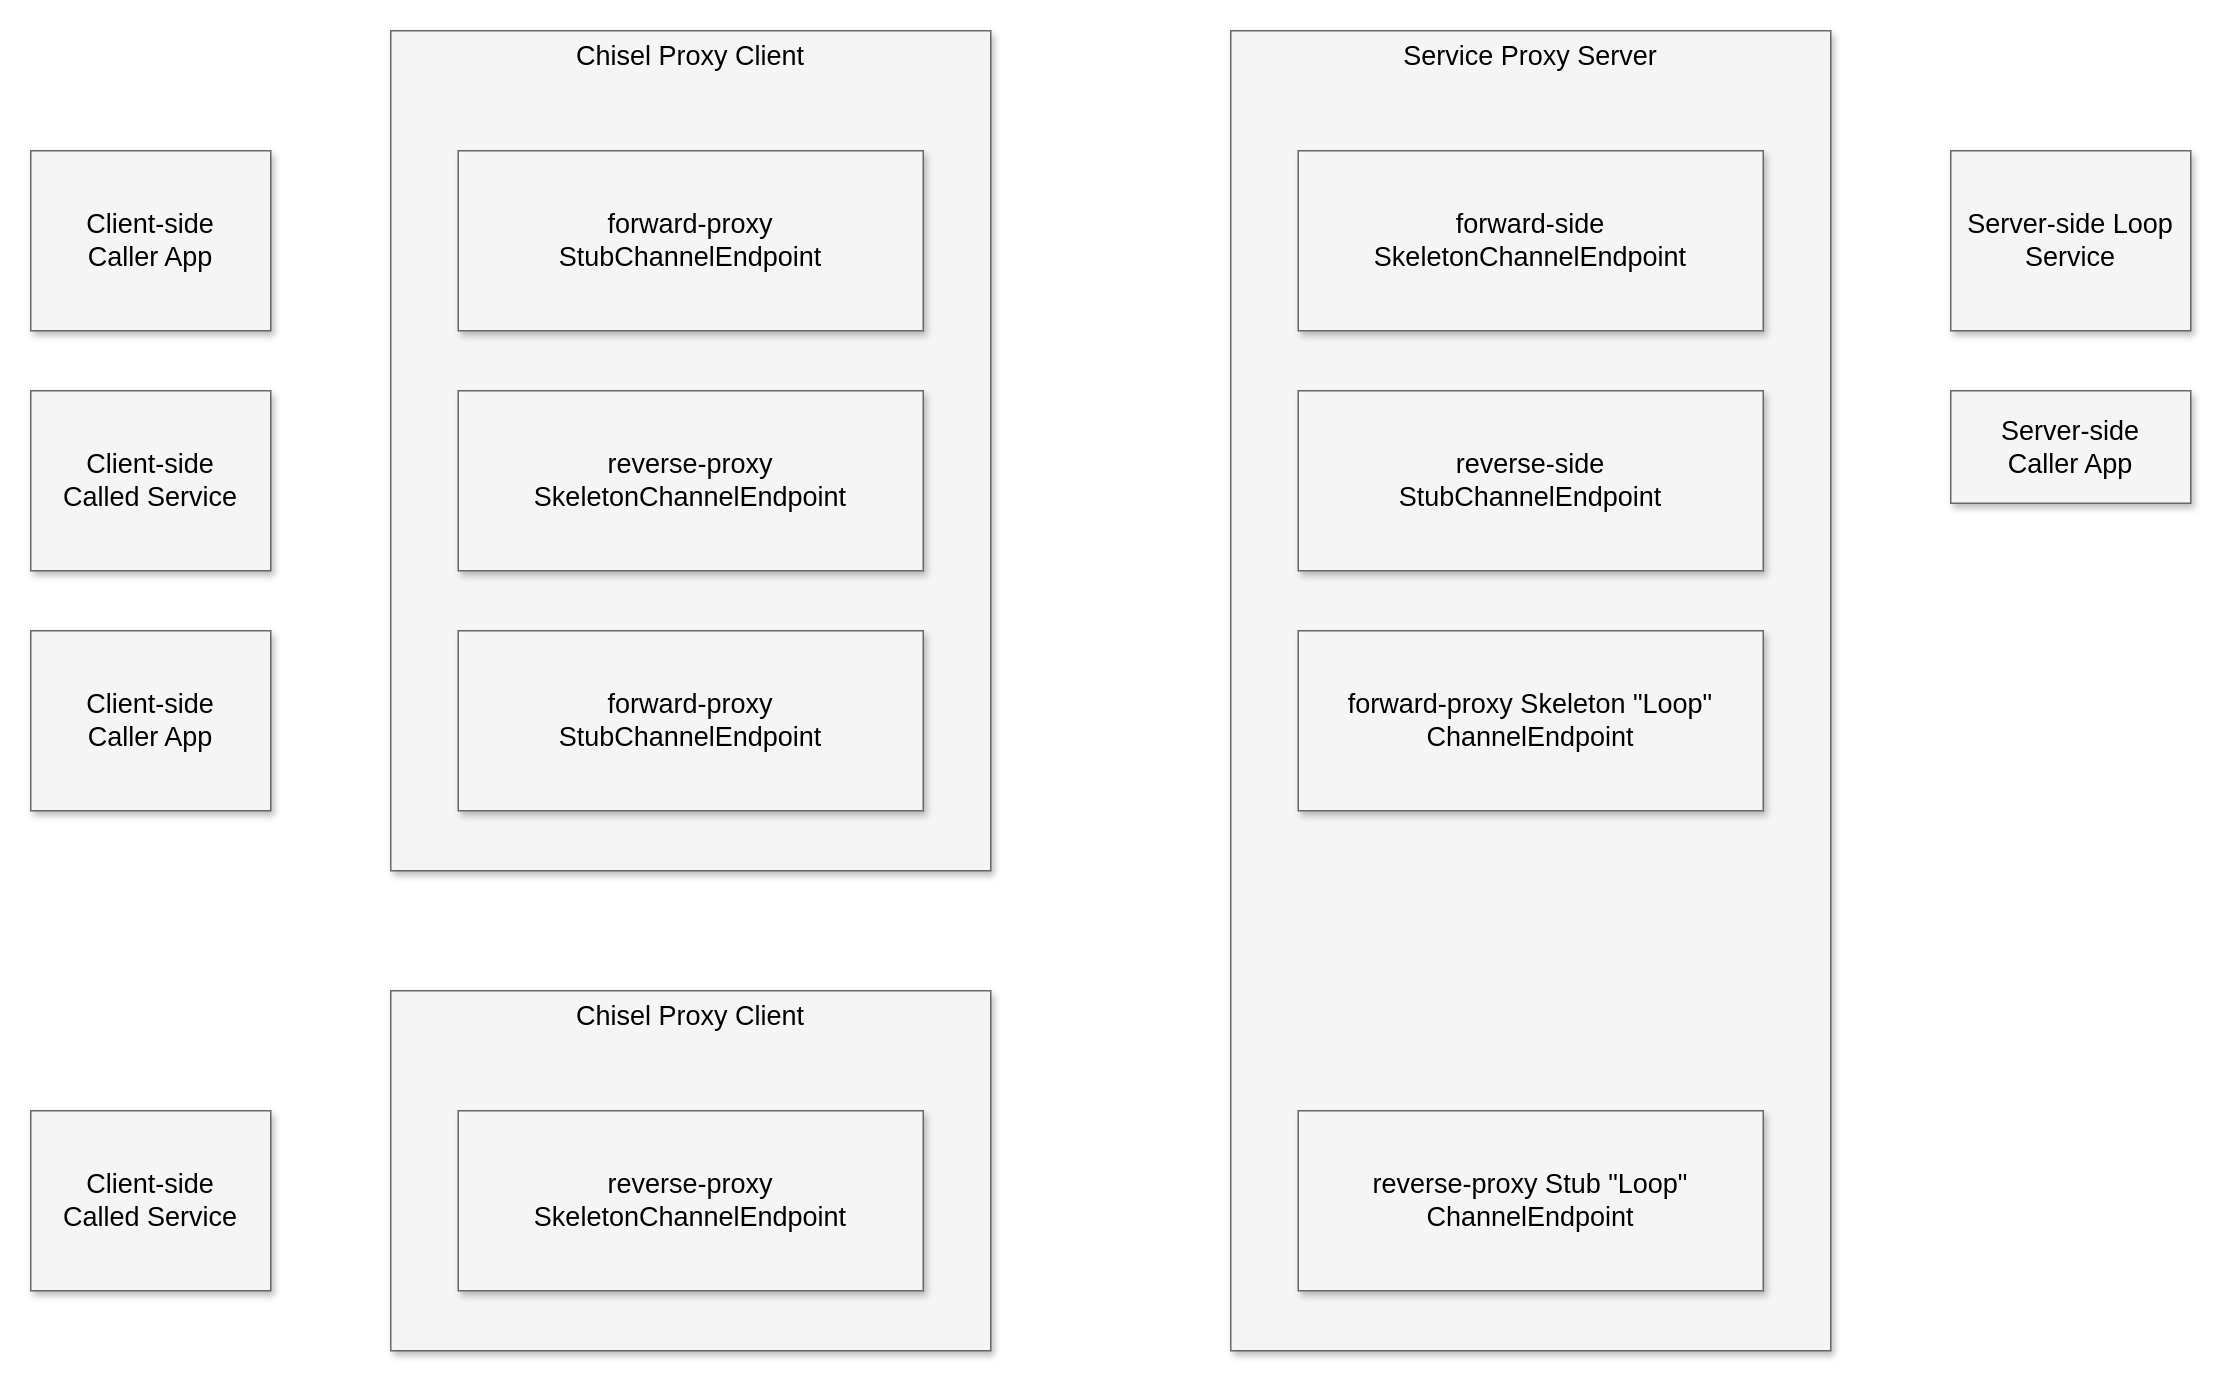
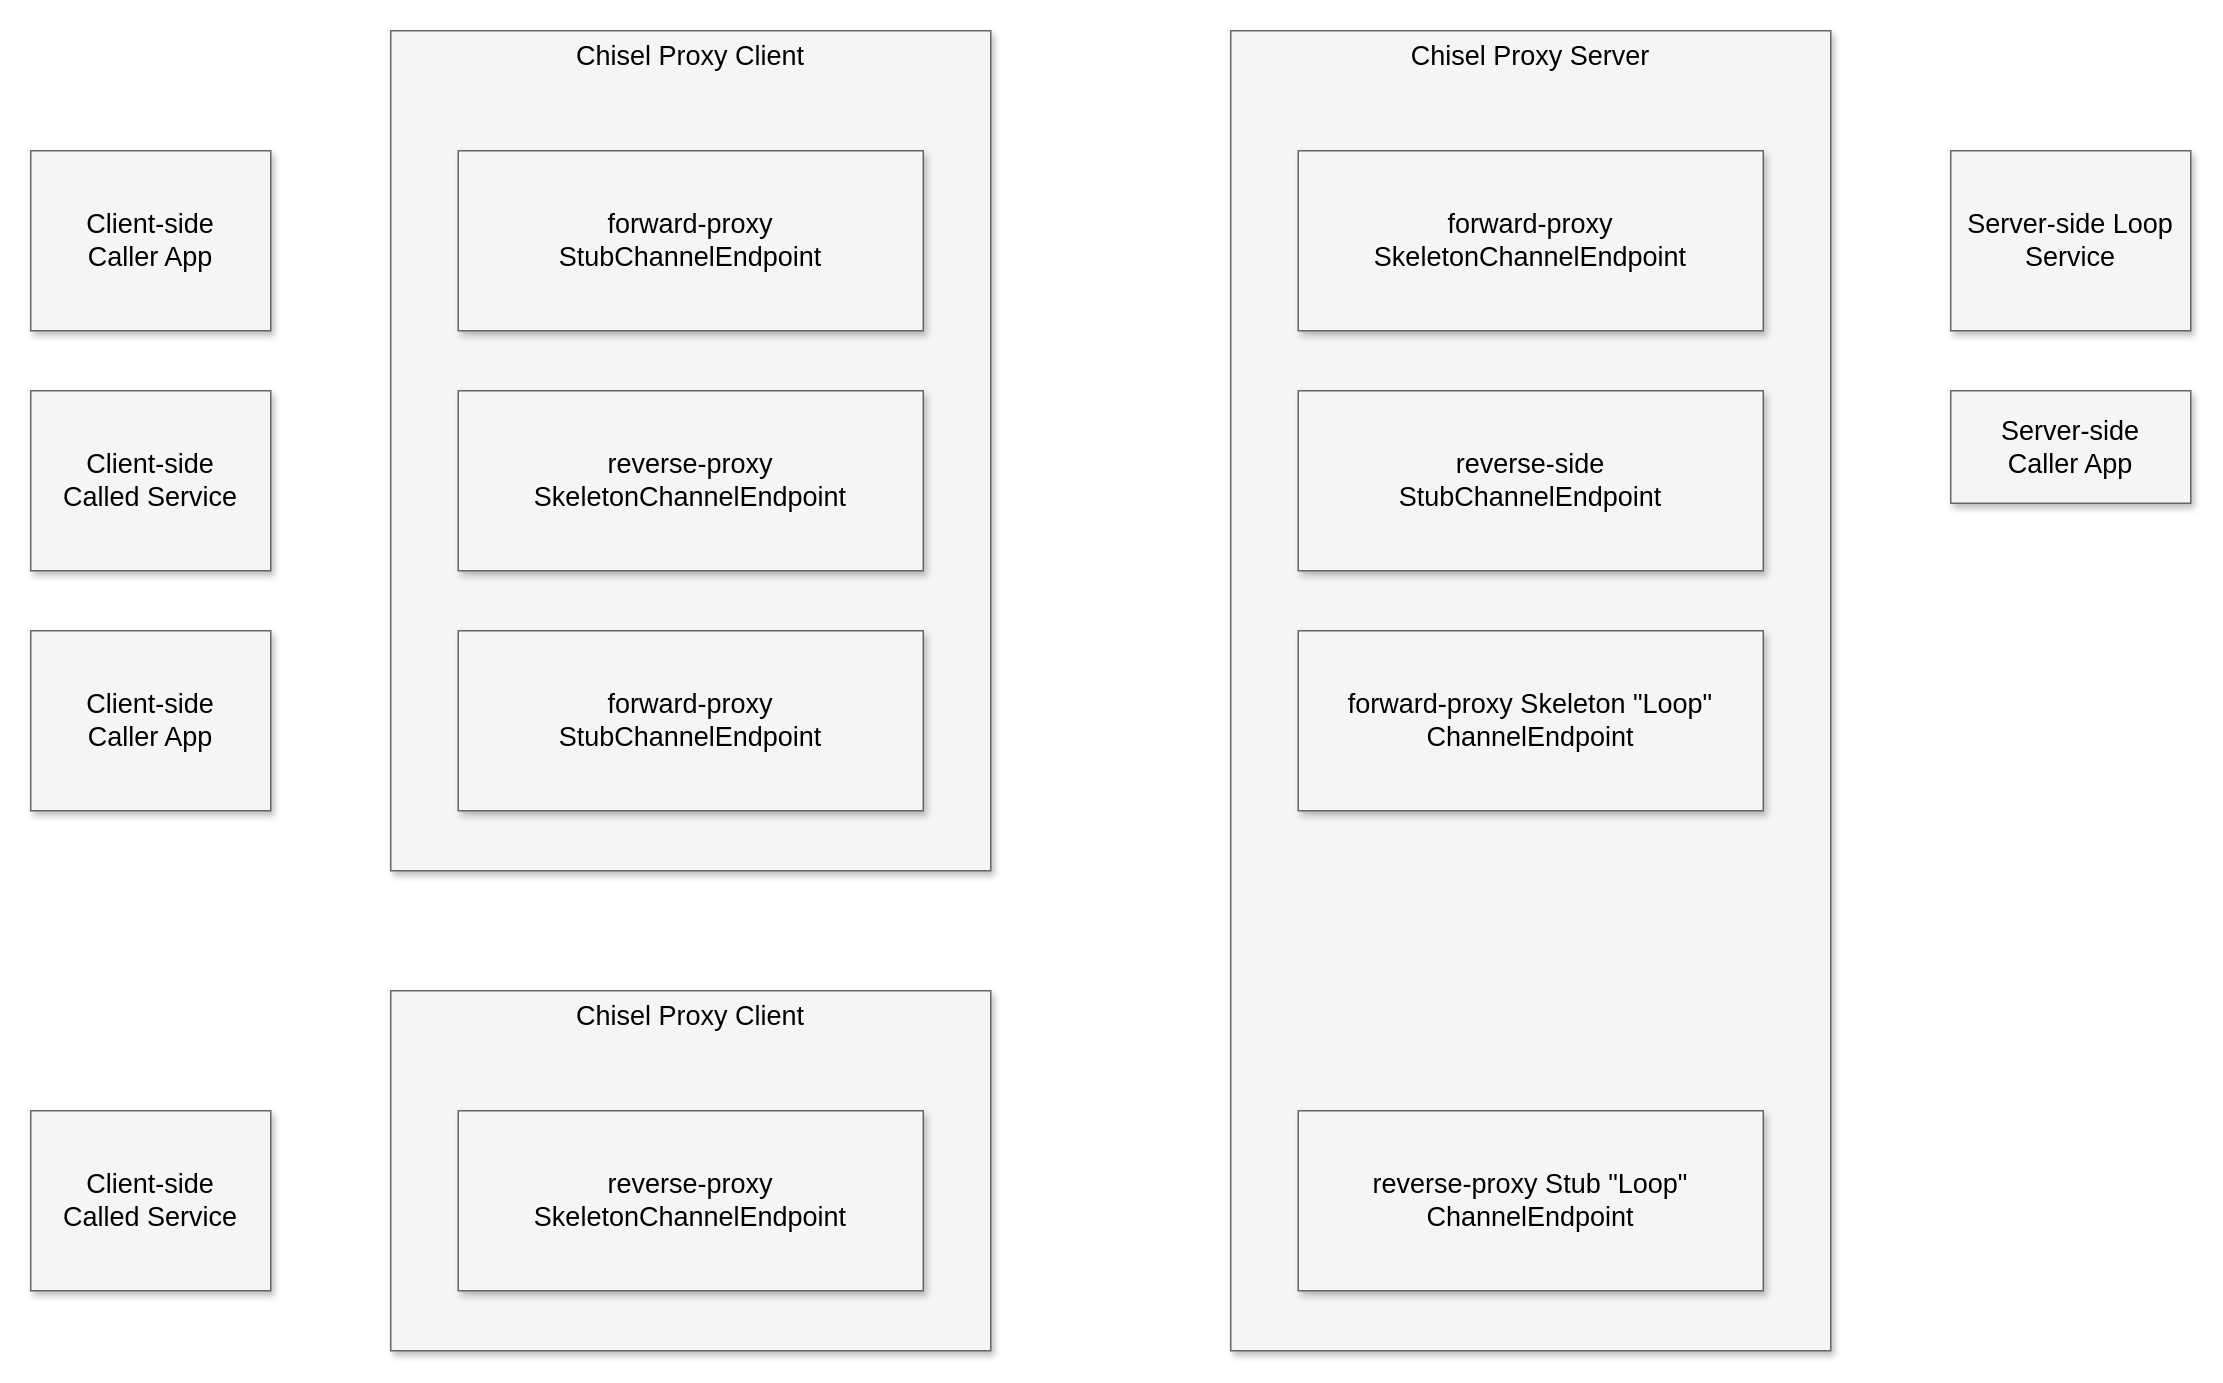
(1531, 57) -> (1531, 57)
(1531, 241) -> (1531, 241)
